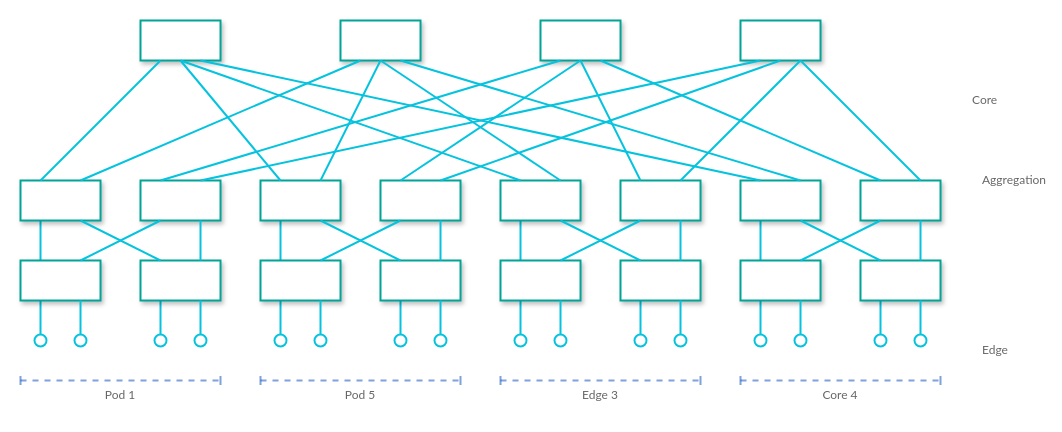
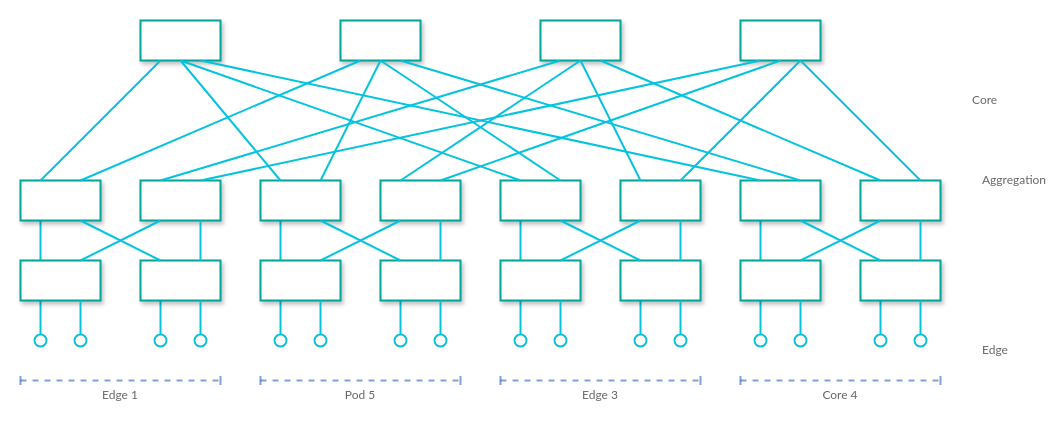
(121, 396) -> (121, 396)
